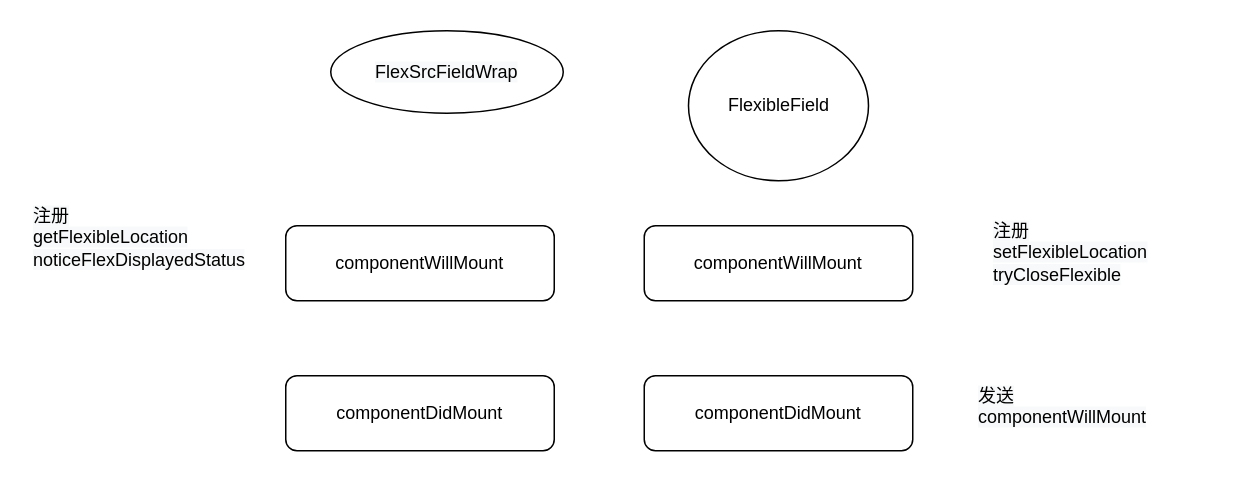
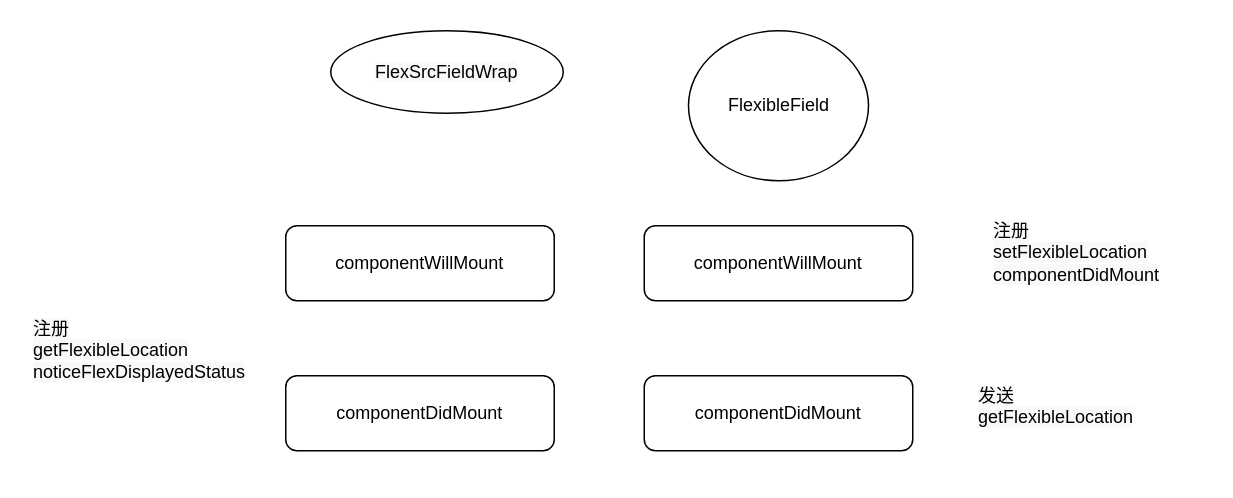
(136, 248) -> (136, 361)
(1080, 254) -> (1080, 254)
(1075, 408) -> (1075, 408)
